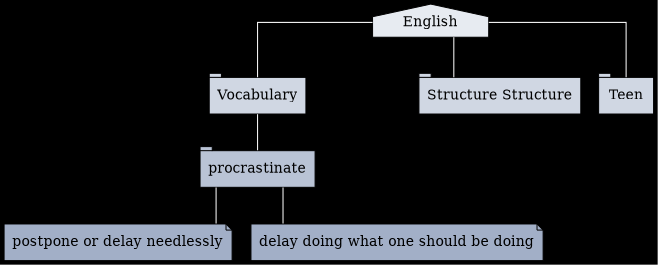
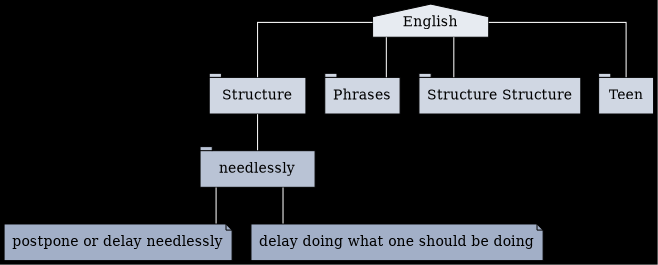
(258, 96) -> (258, 96)
none -> (362, 96)
(258, 169) -> (258, 169)
